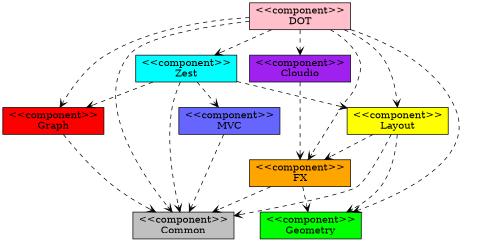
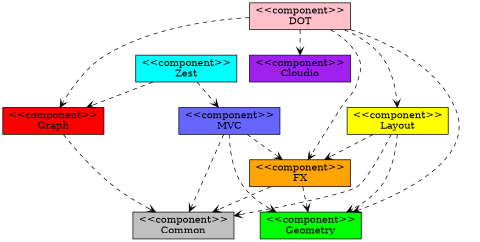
(246, 41) -> none
(119, 73) -> none
(289, 94) -> none
(300, 117) -> (262, 145)
(170, 143) -> none
none -> (238, 178)
